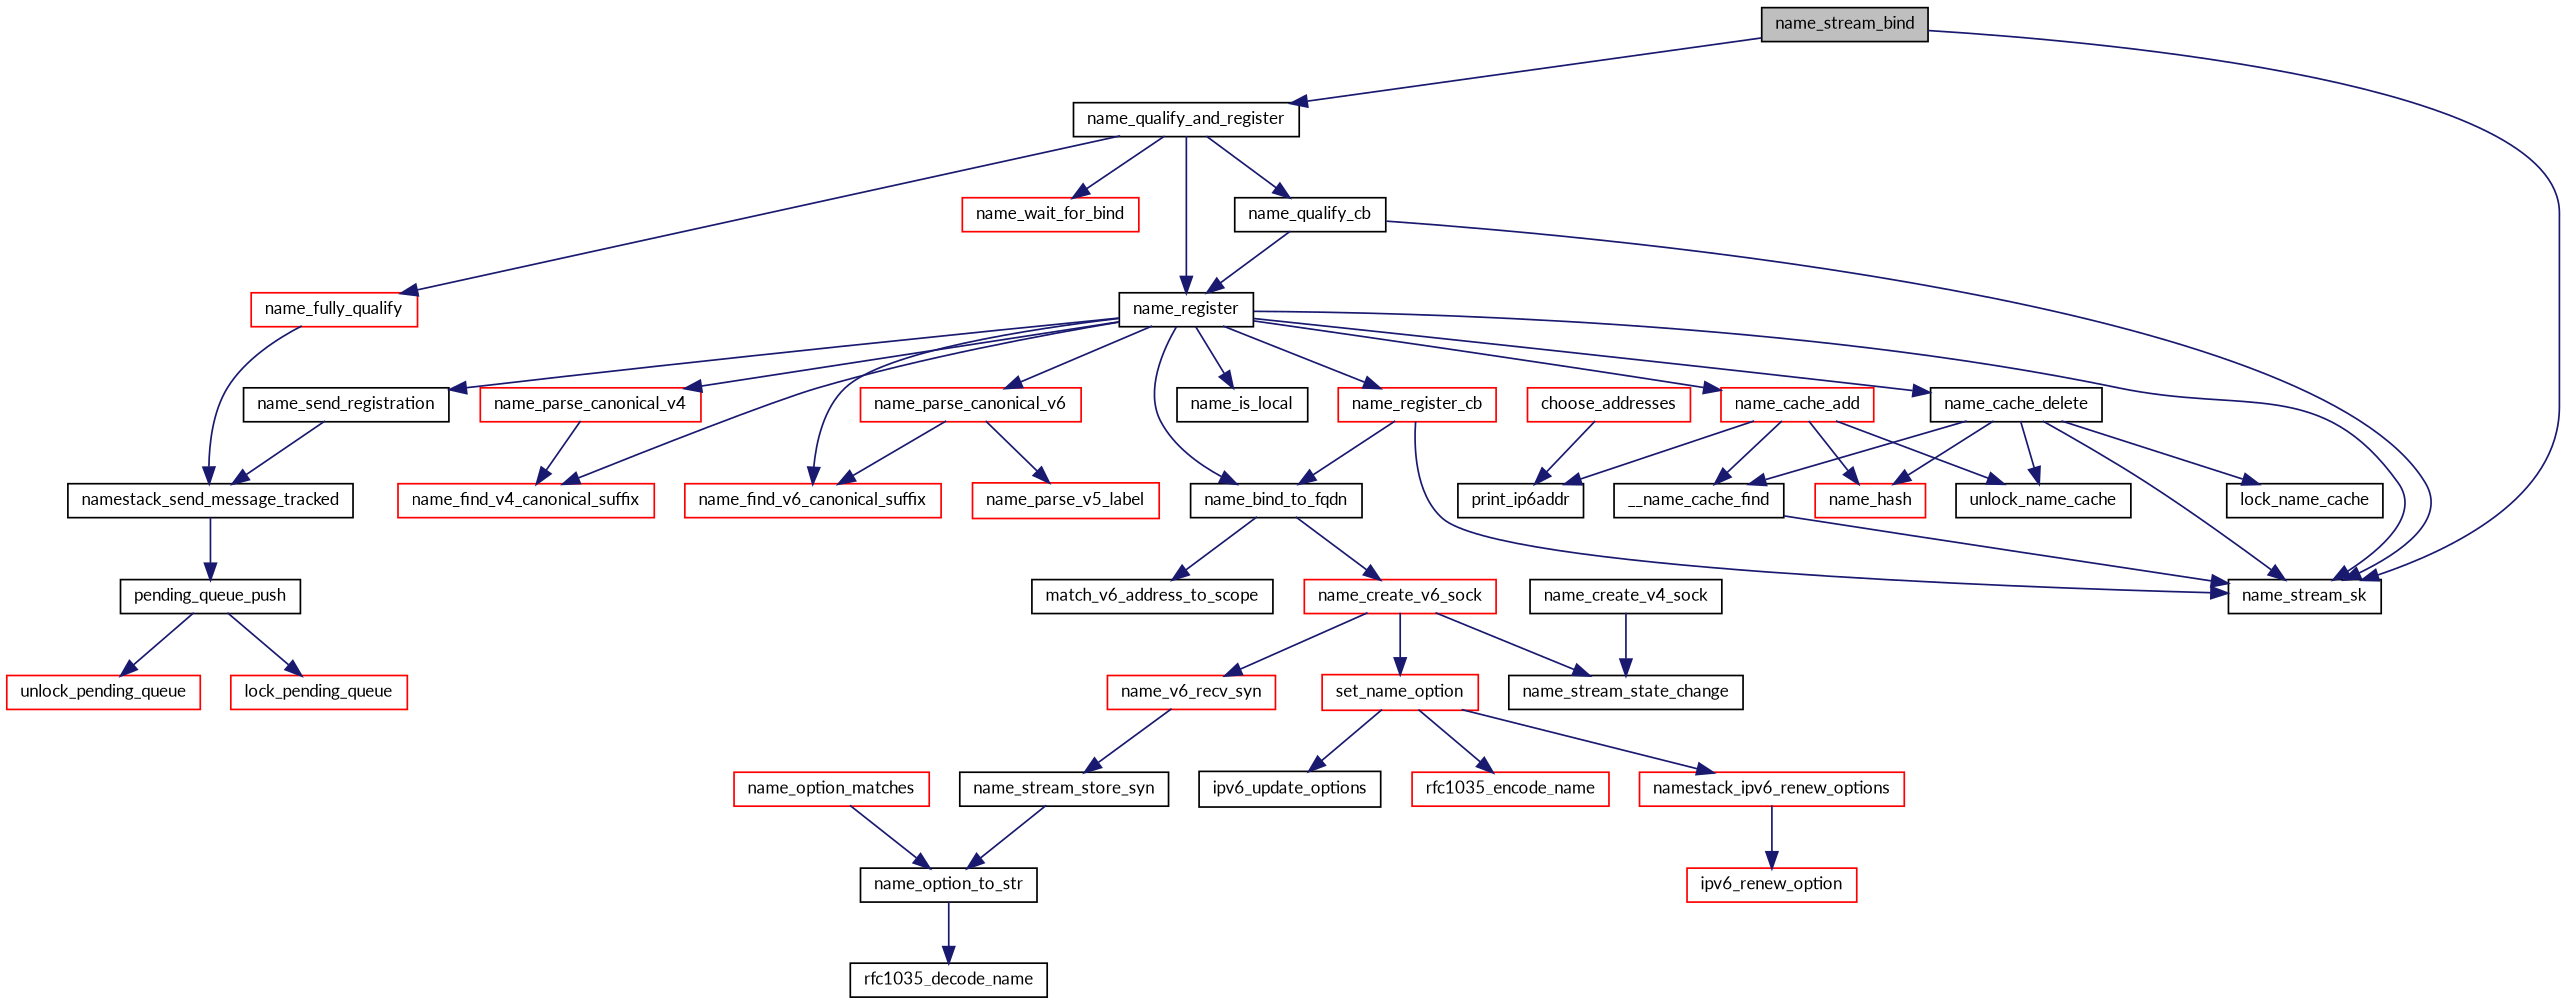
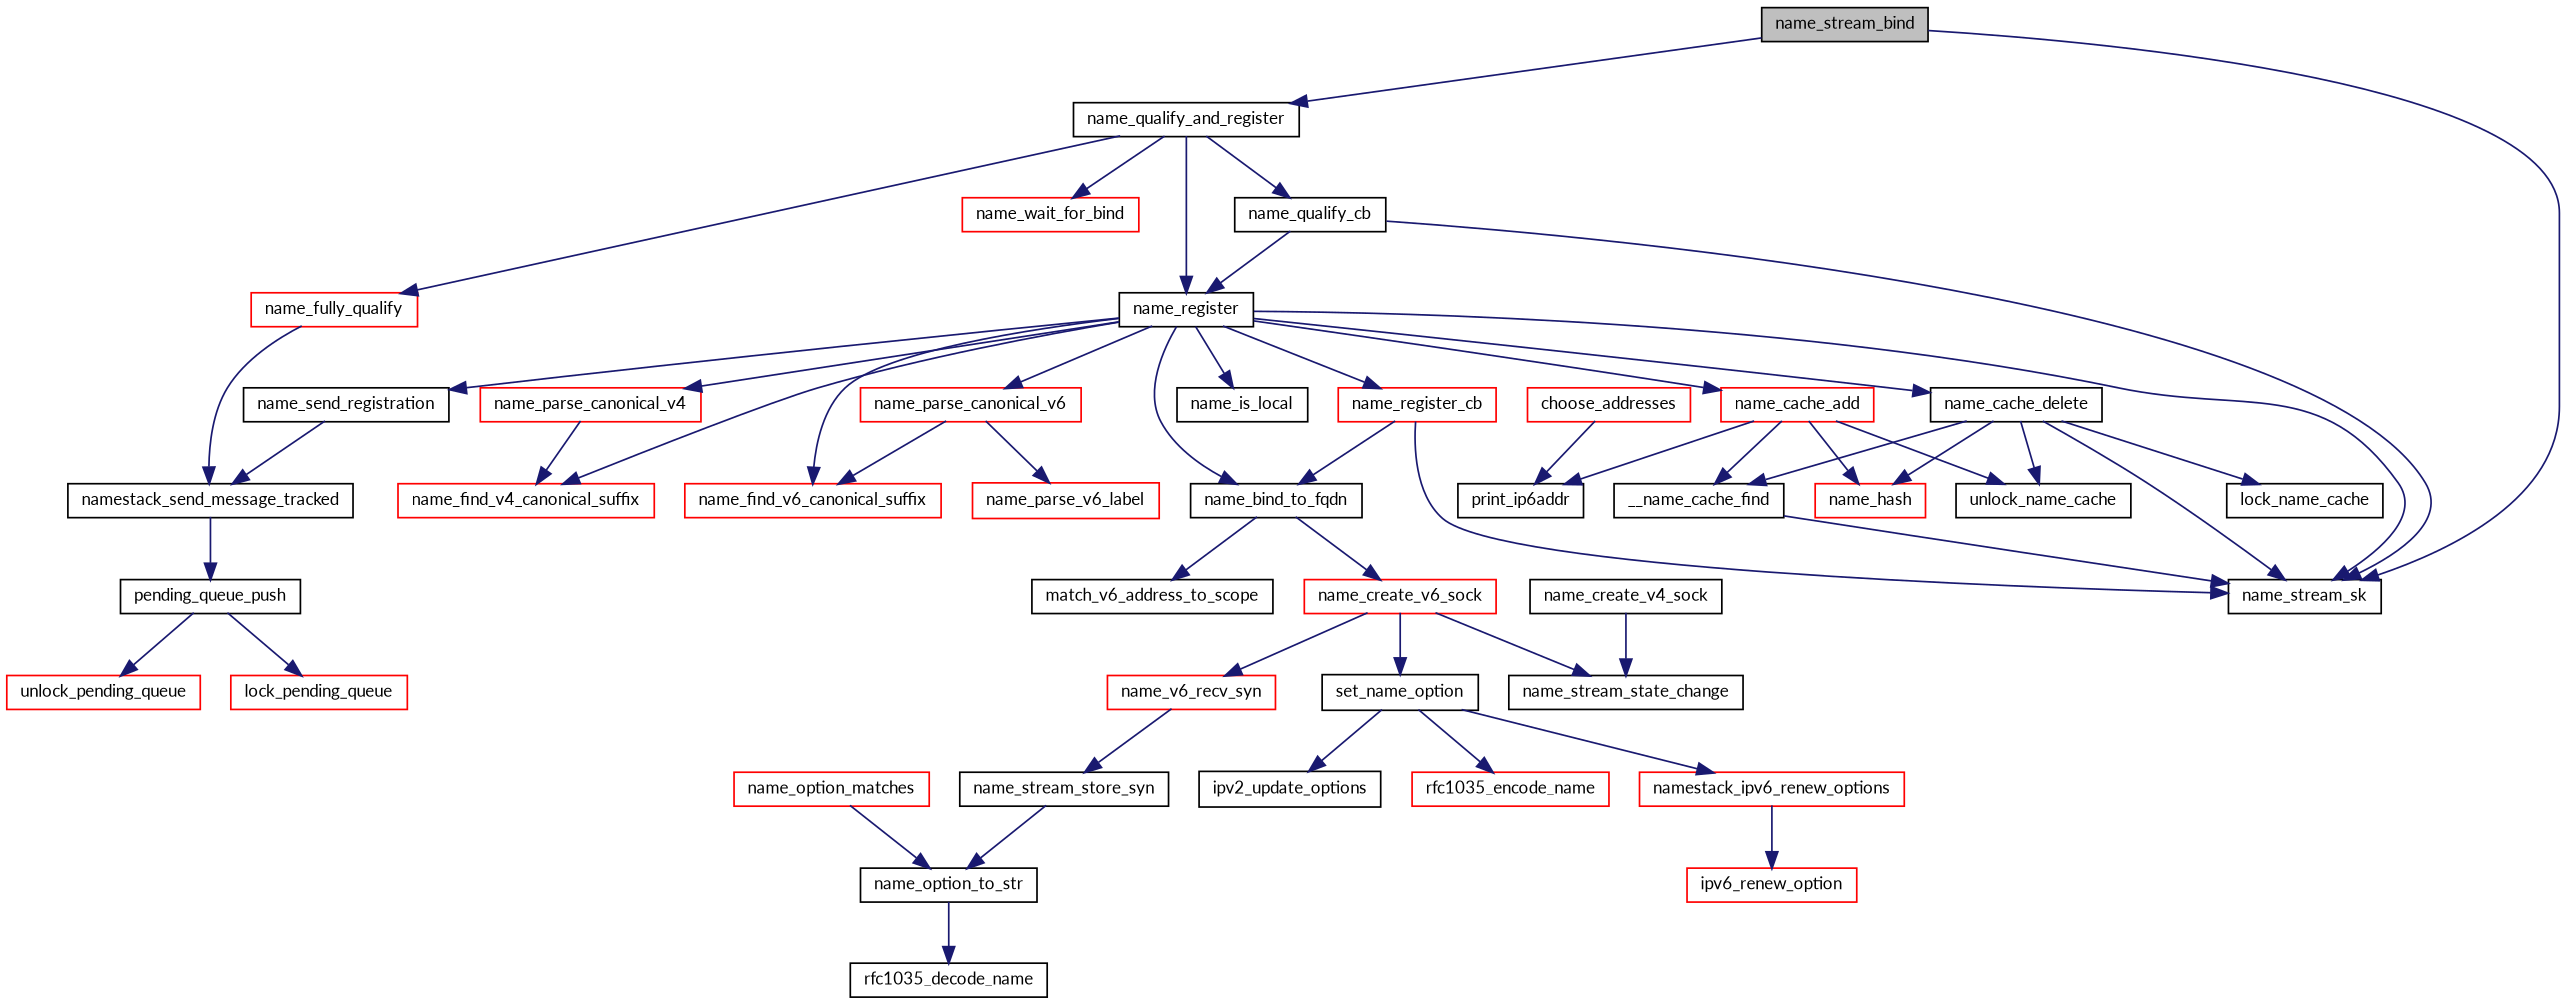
(1066, 501) -> (1066, 501)
(1400, 692) -> (1400, 692)
(1290, 789) -> (1290, 789)
